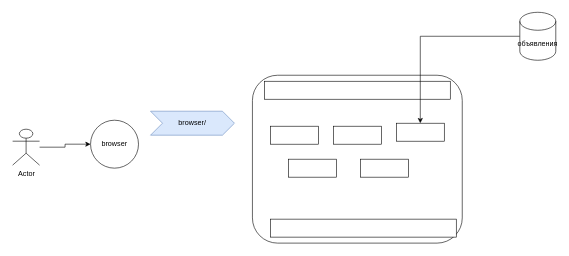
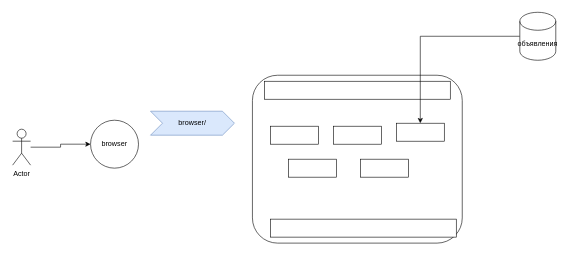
(26, 147) -> (21, 147)
